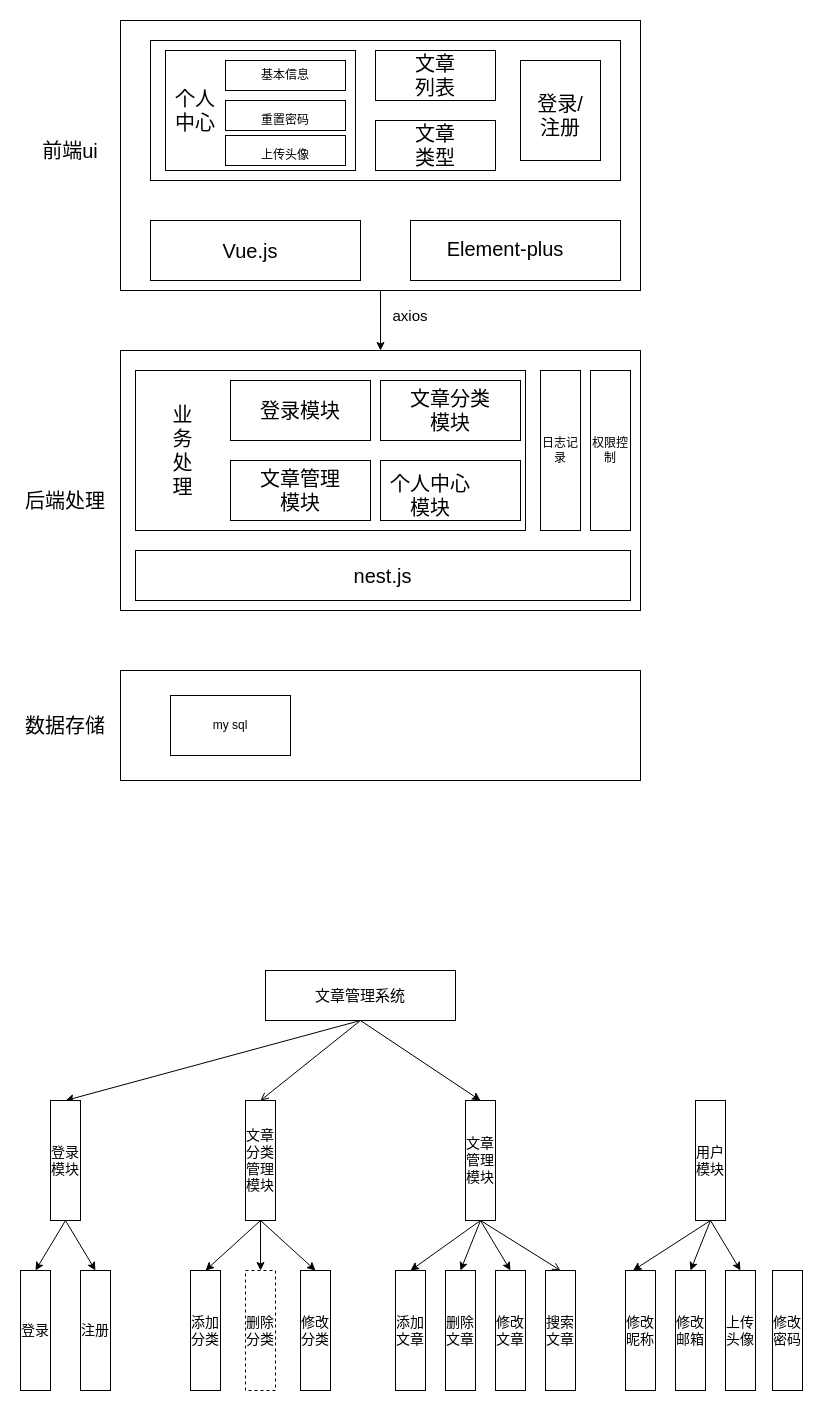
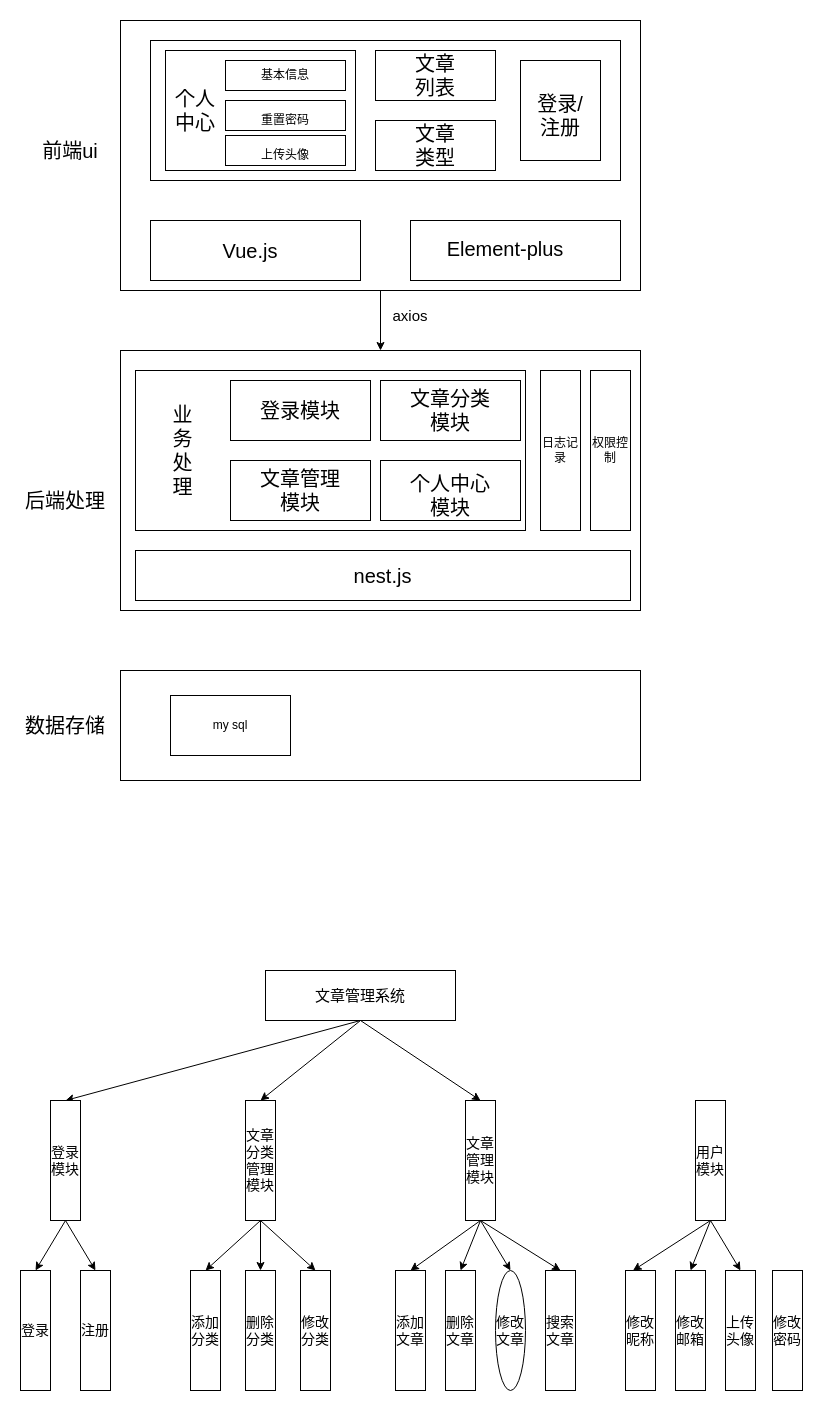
(431, 496) -> (451, 496)
(265, 1097) -> (267, 1095)
(555, 1267) -> (553, 1266)
(261, 1331) -> (261, 1331)
(511, 1331) -> (511, 1331)
